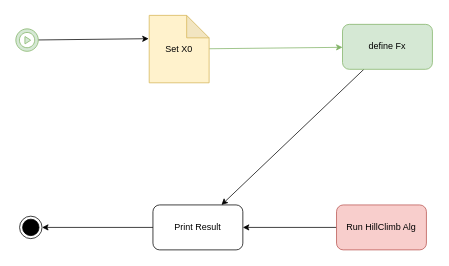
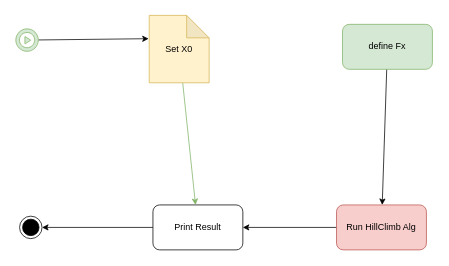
(236, 49) -> (189, 143)
(294, 136) -> (384, 134)
